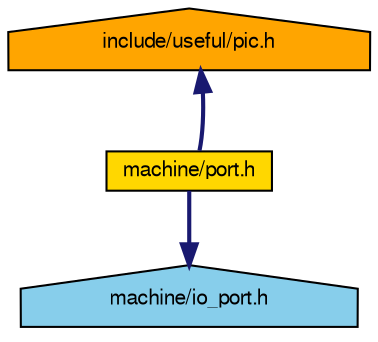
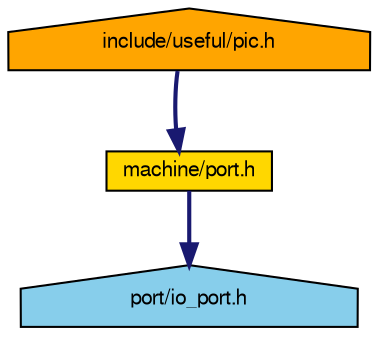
(203, 121) -> (175, 100)
(189, 299) -> (189, 299)
